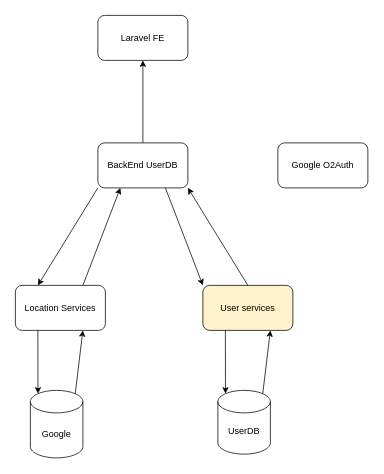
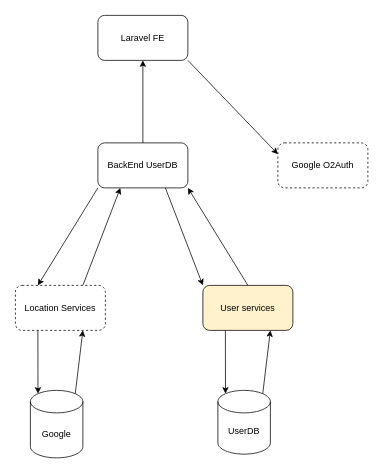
none -> (209, 82)
(323, 165) -> (323, 165)
(60, 308) -> (60, 308)
